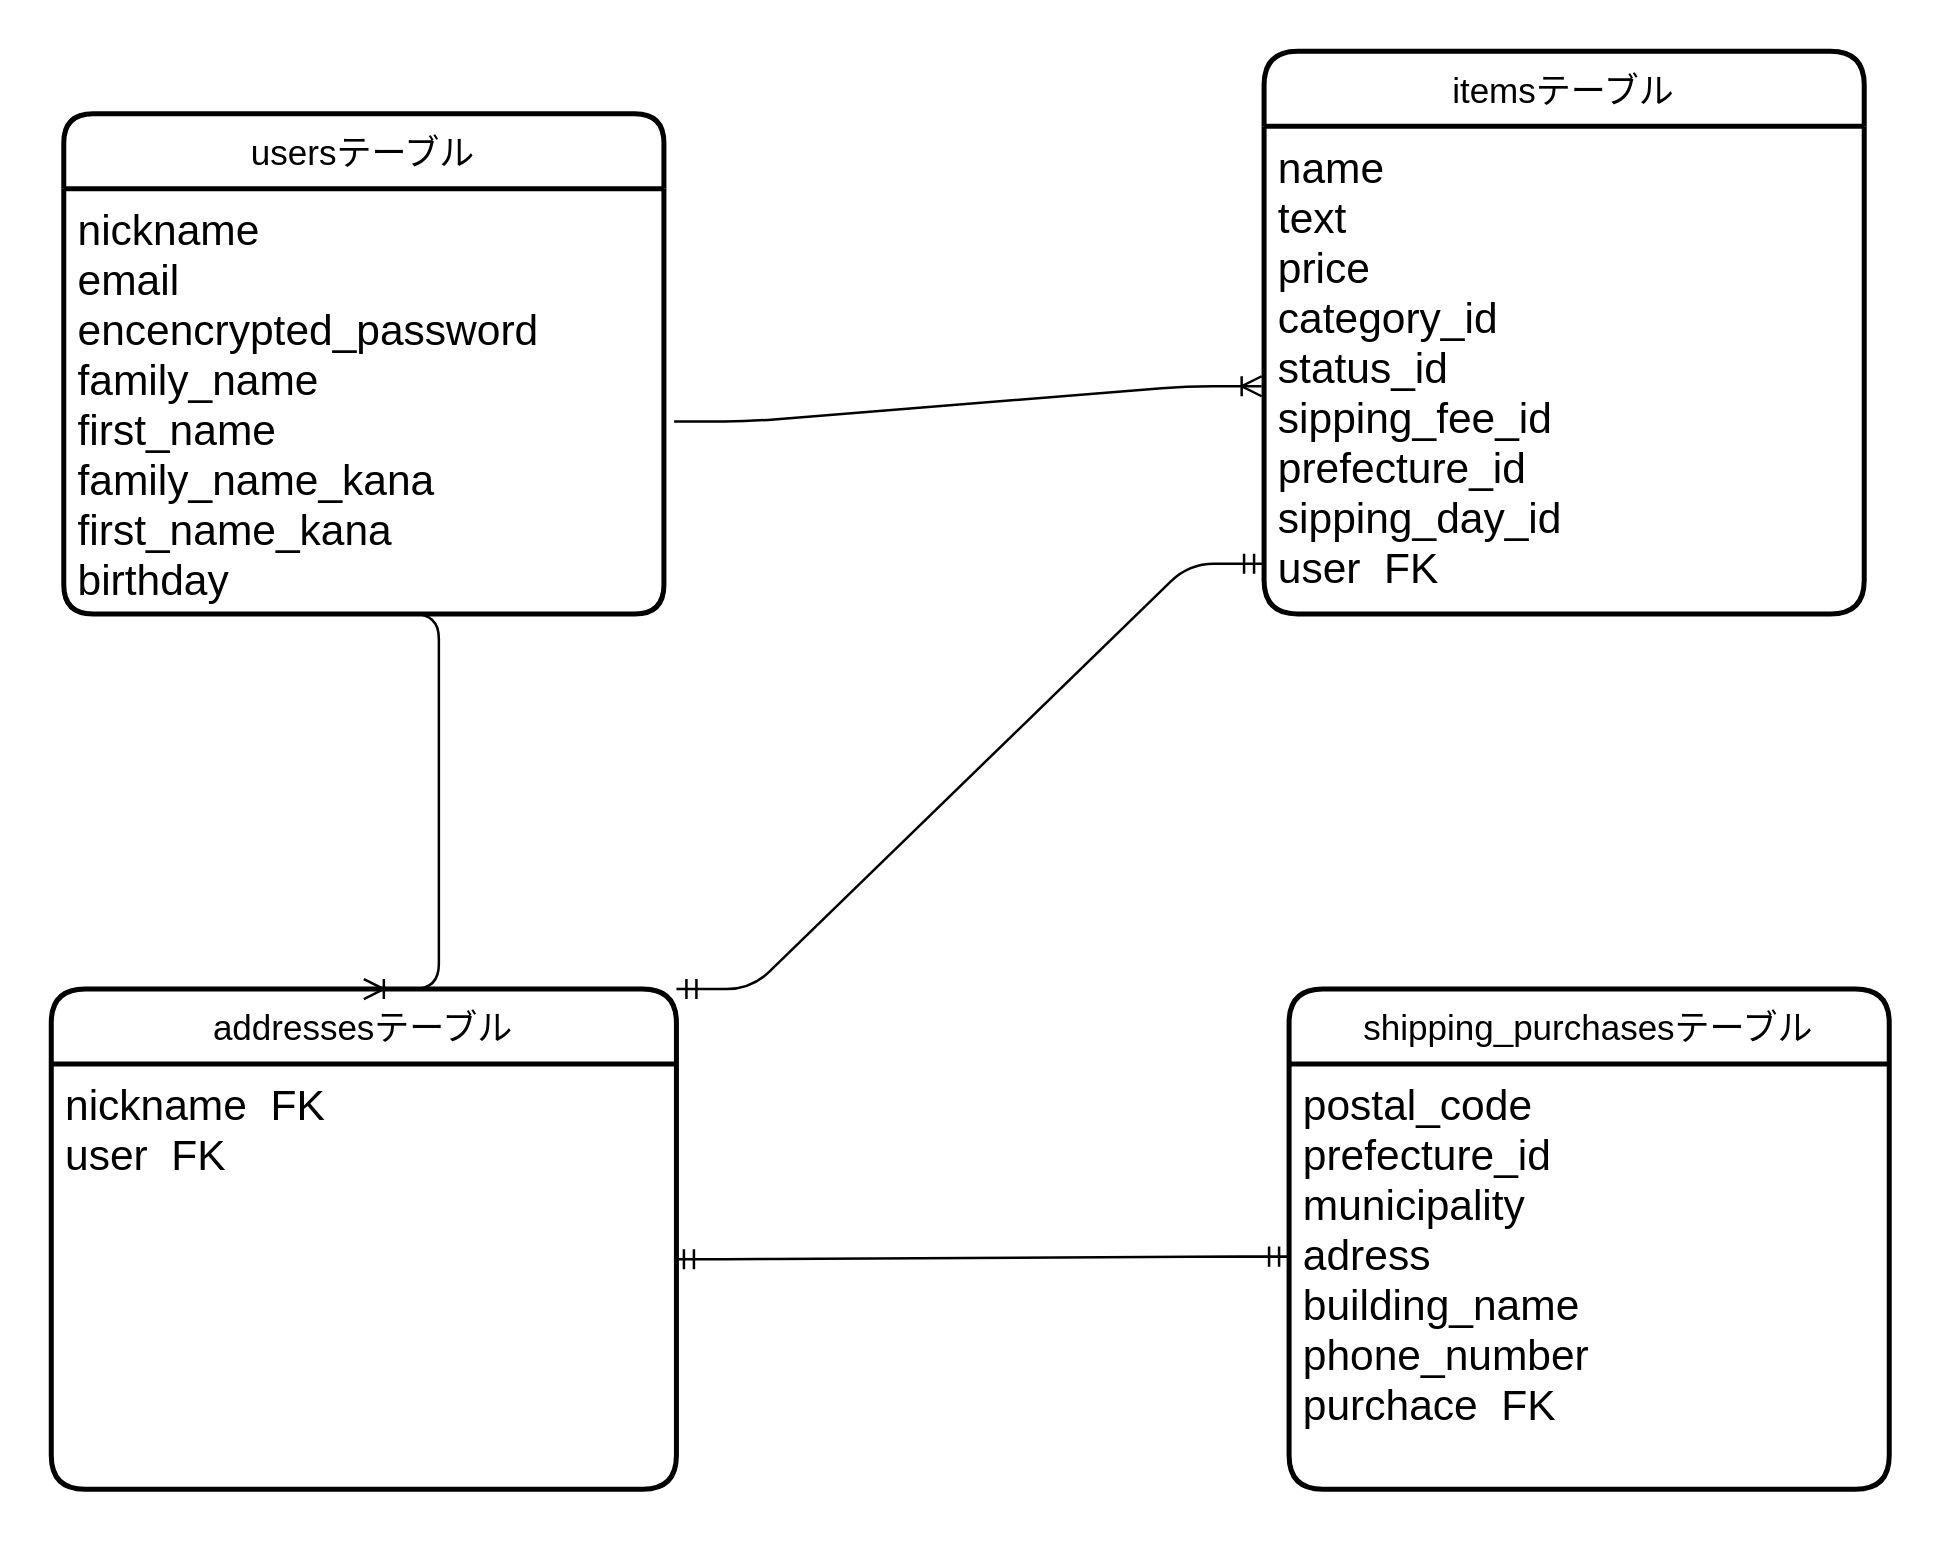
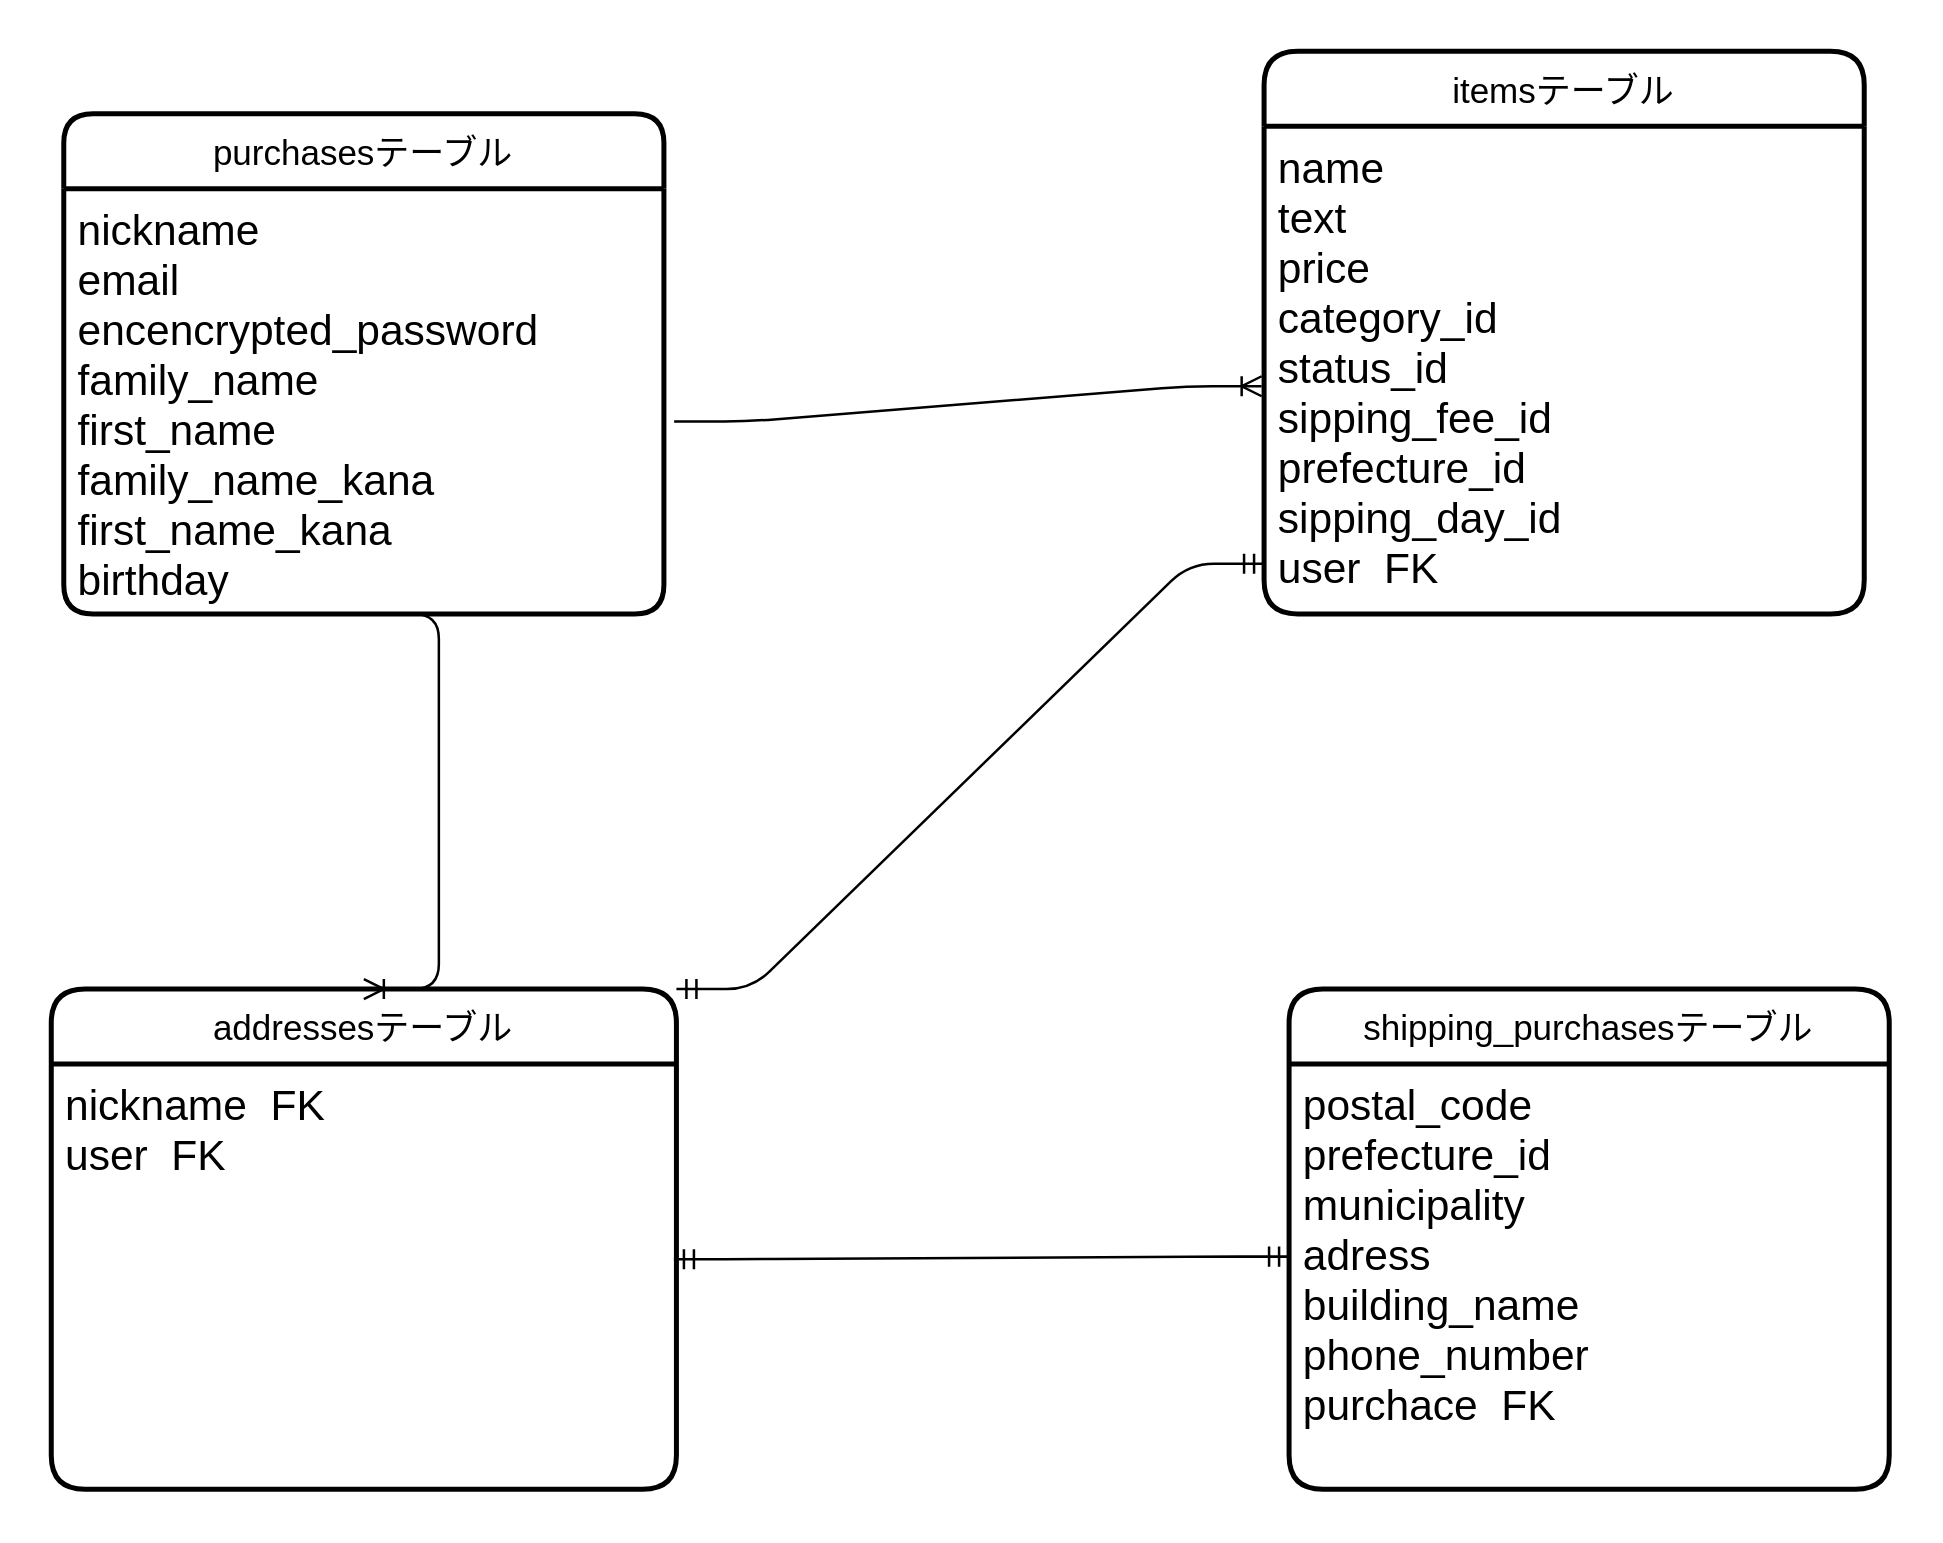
(363, 153) -> (363, 153)
